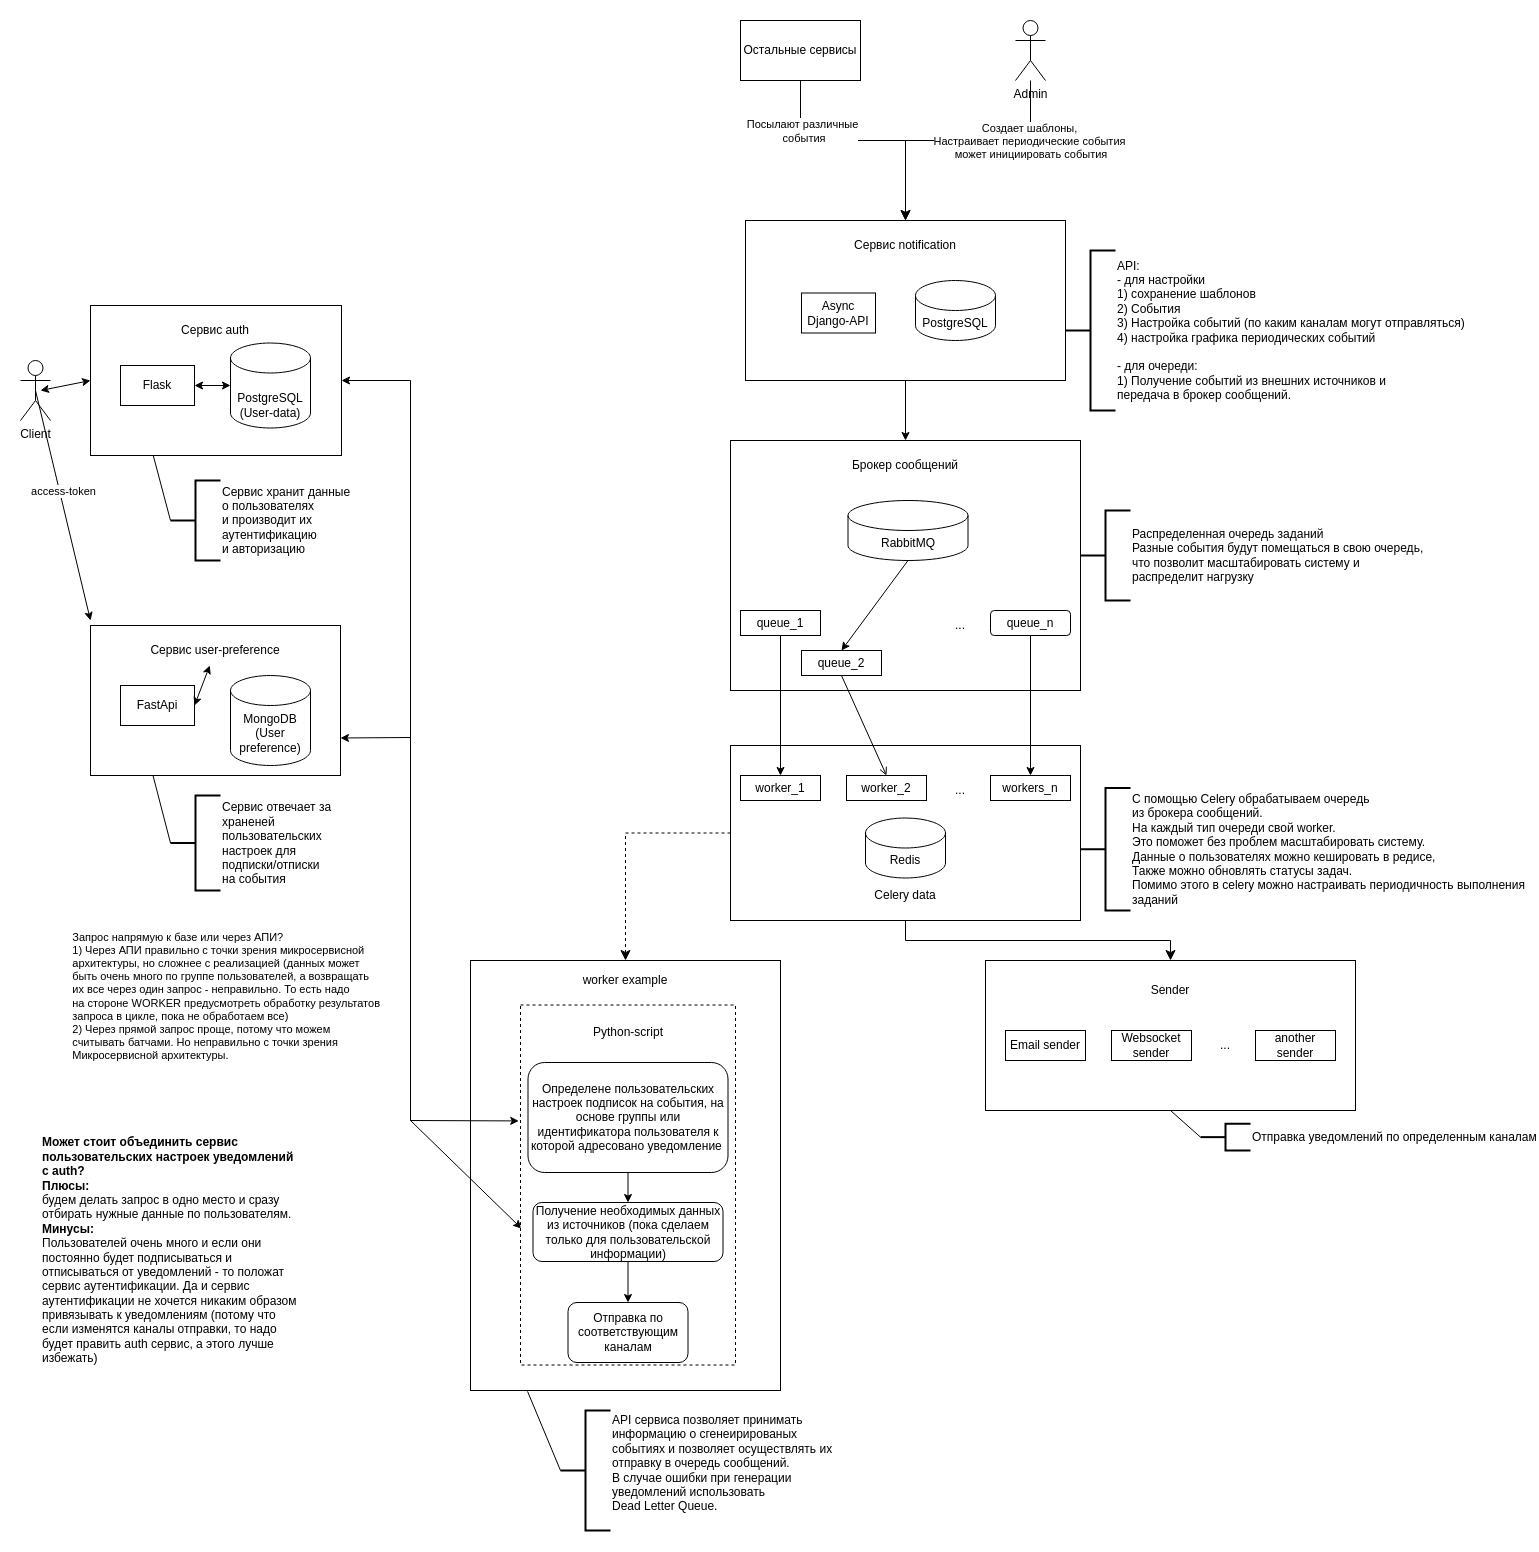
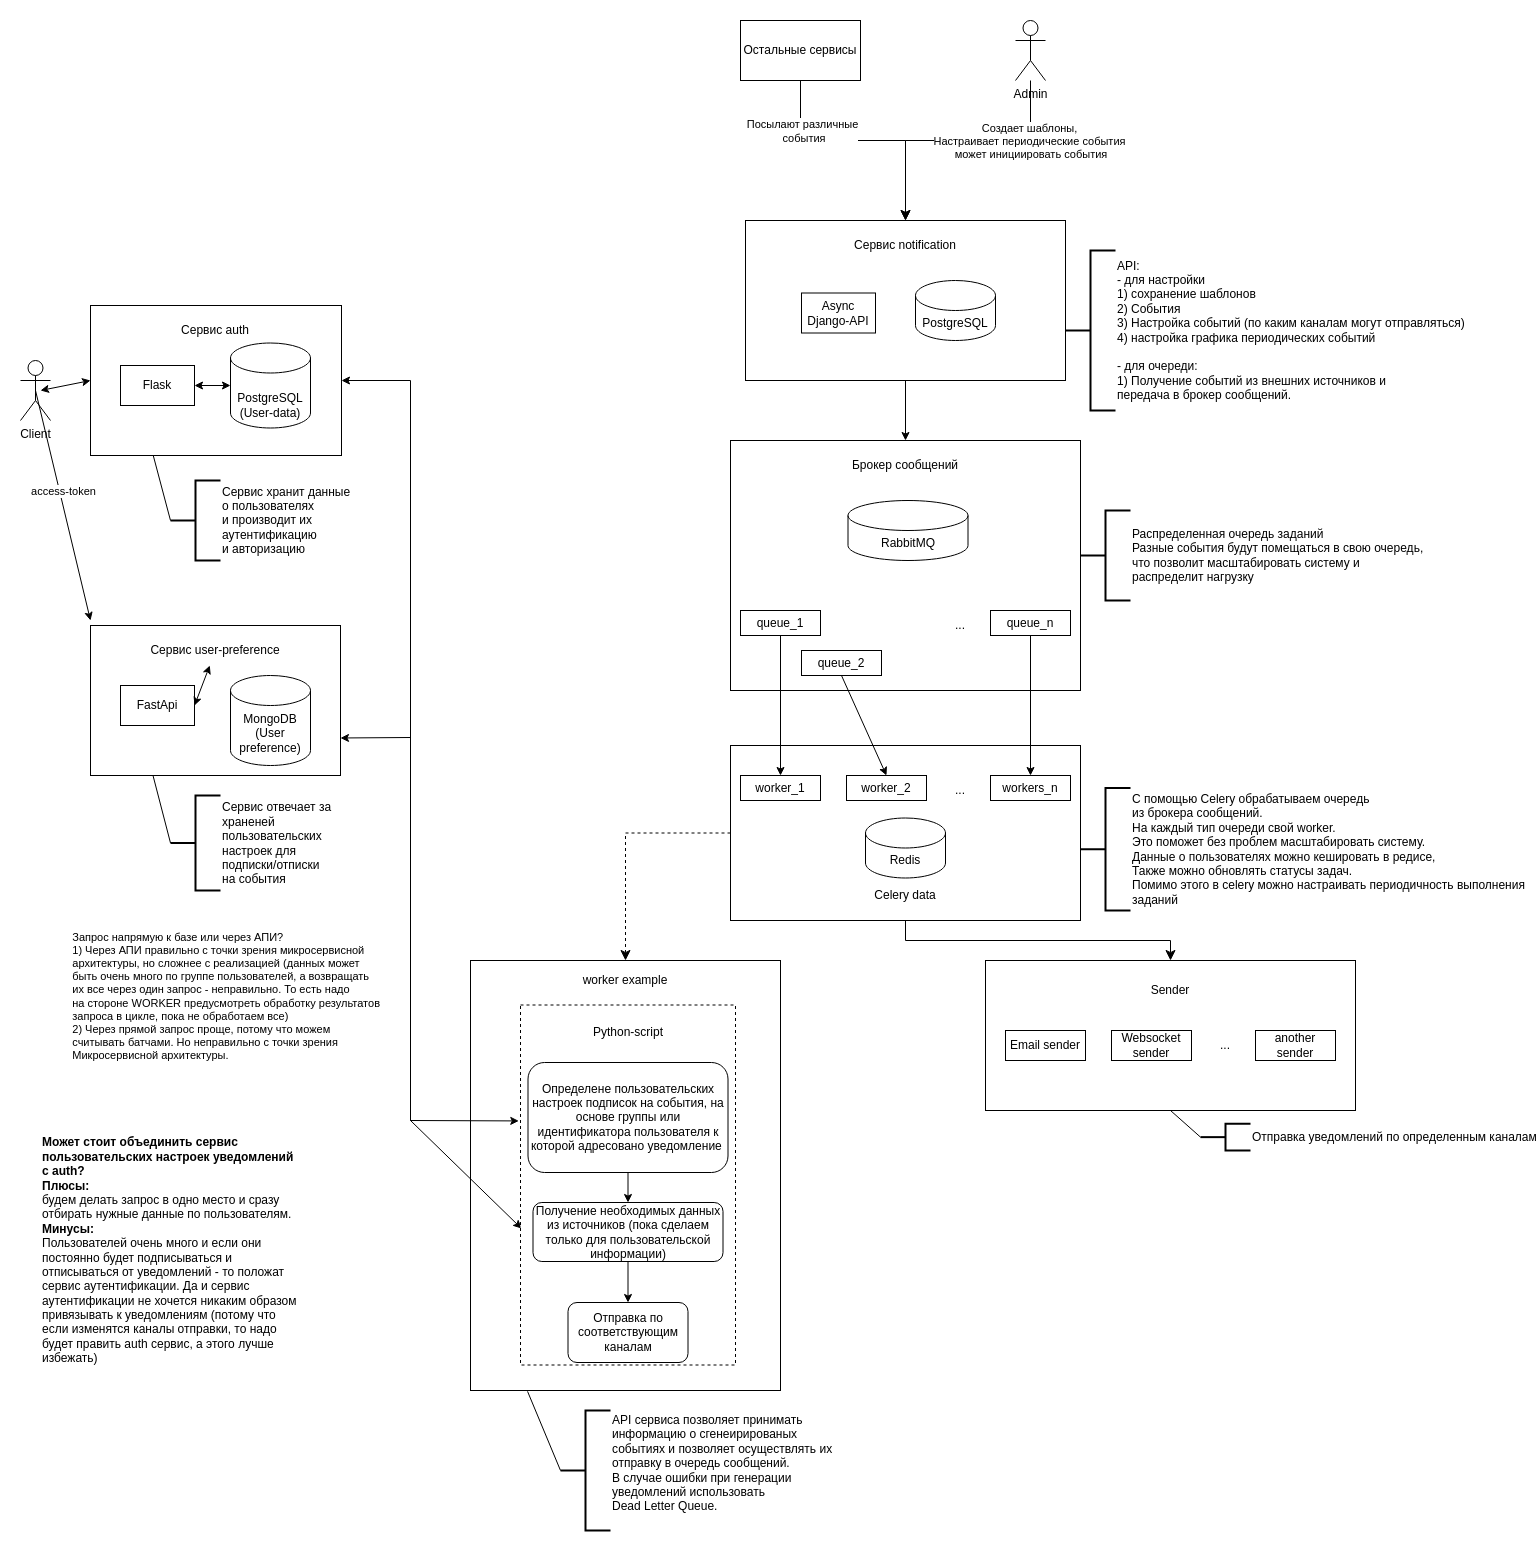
(877, 603) -> none
(1031, 623) -> (1031, 623)
(884, 770) -> (883, 768)
